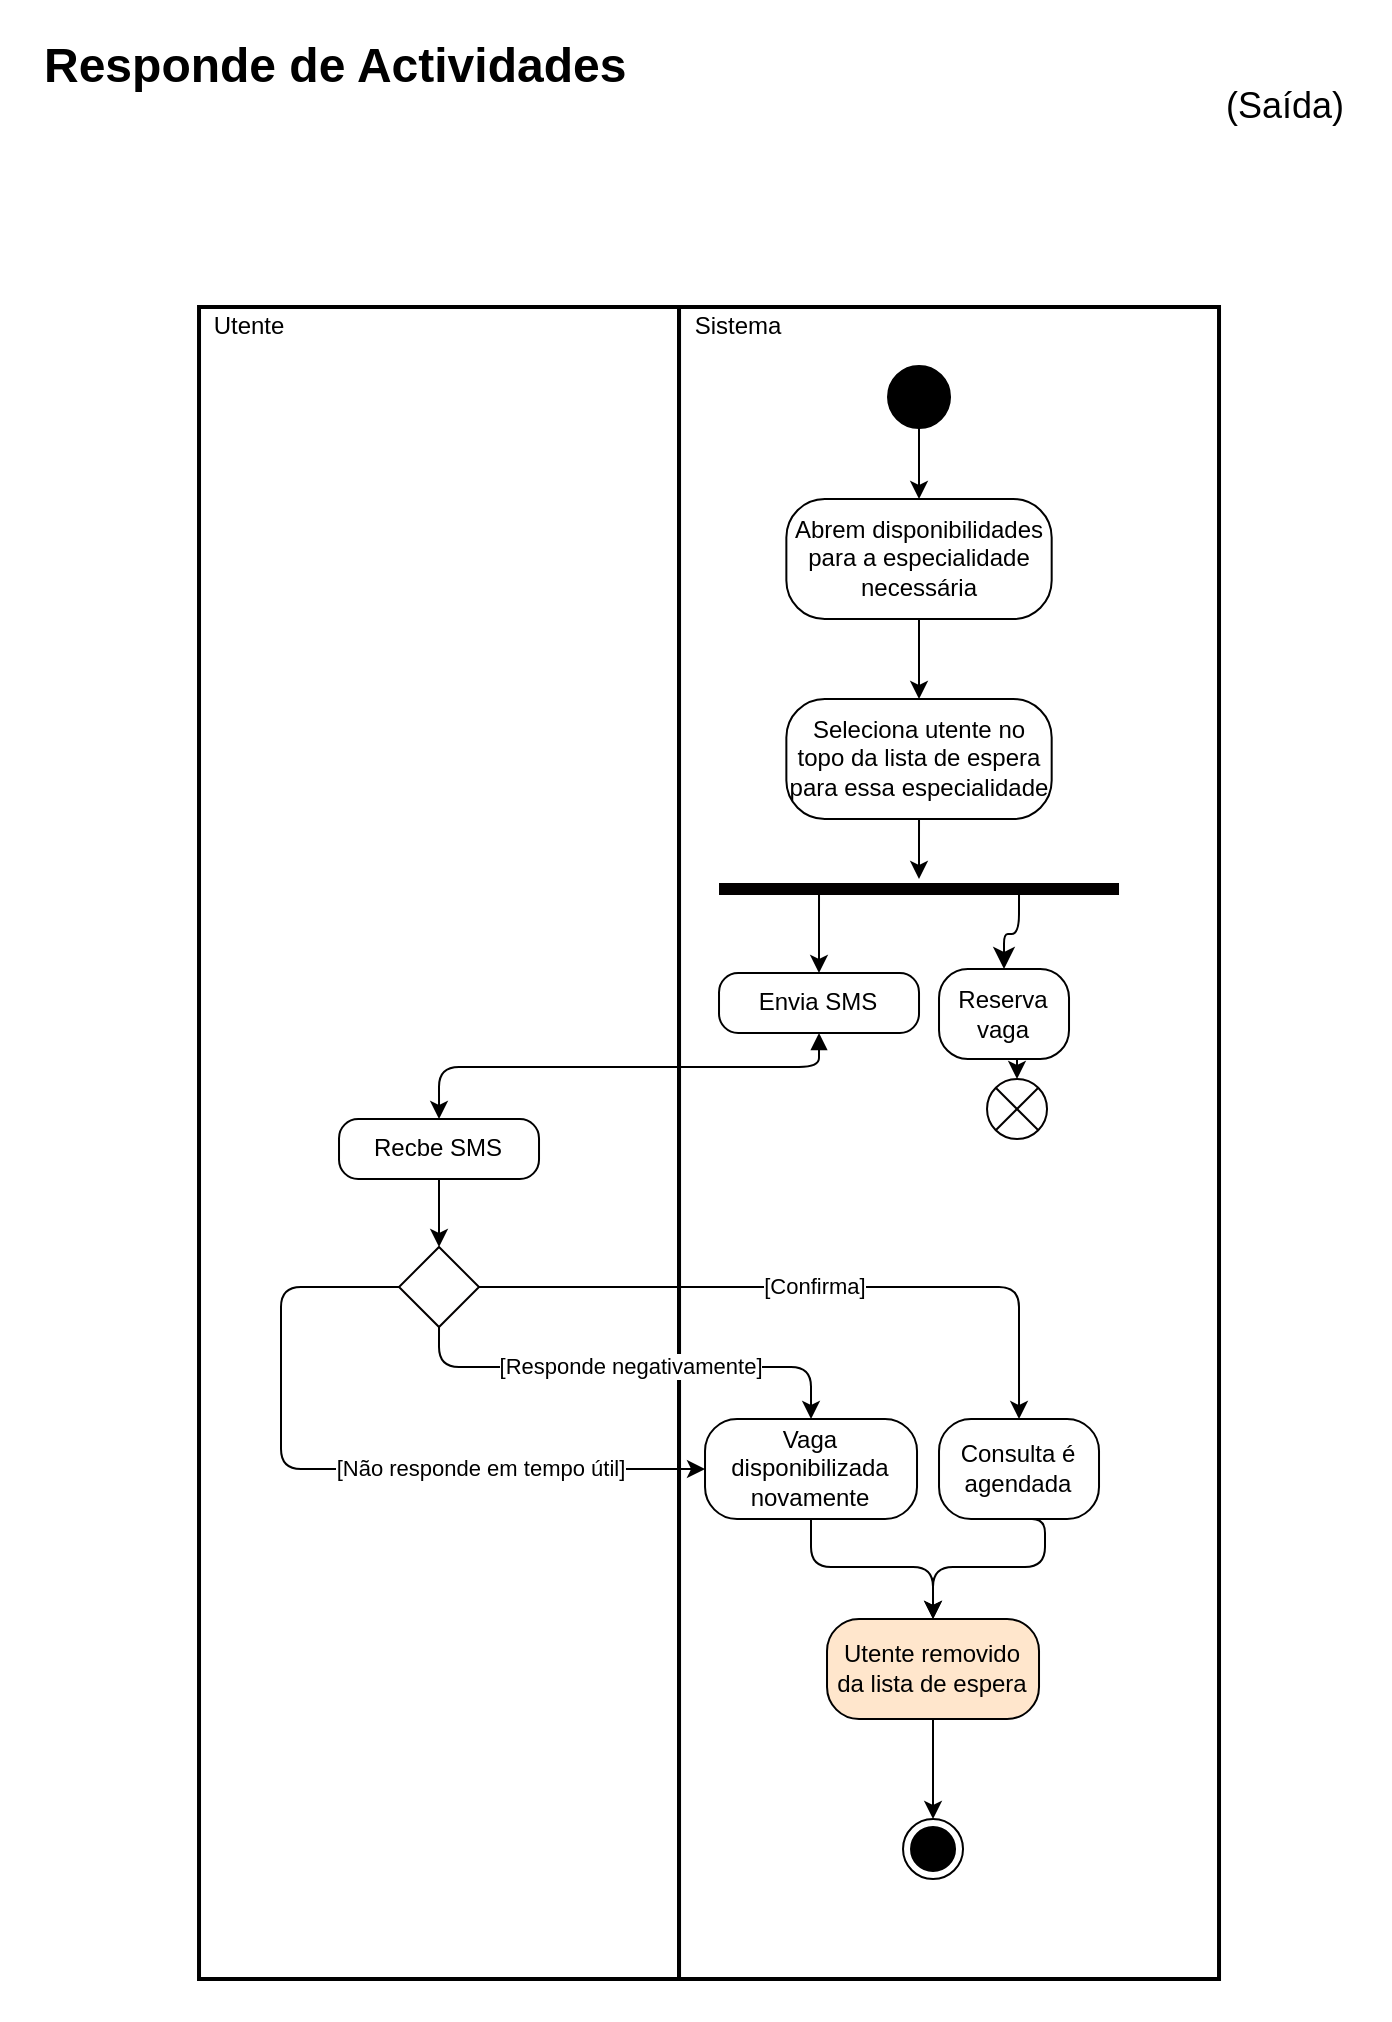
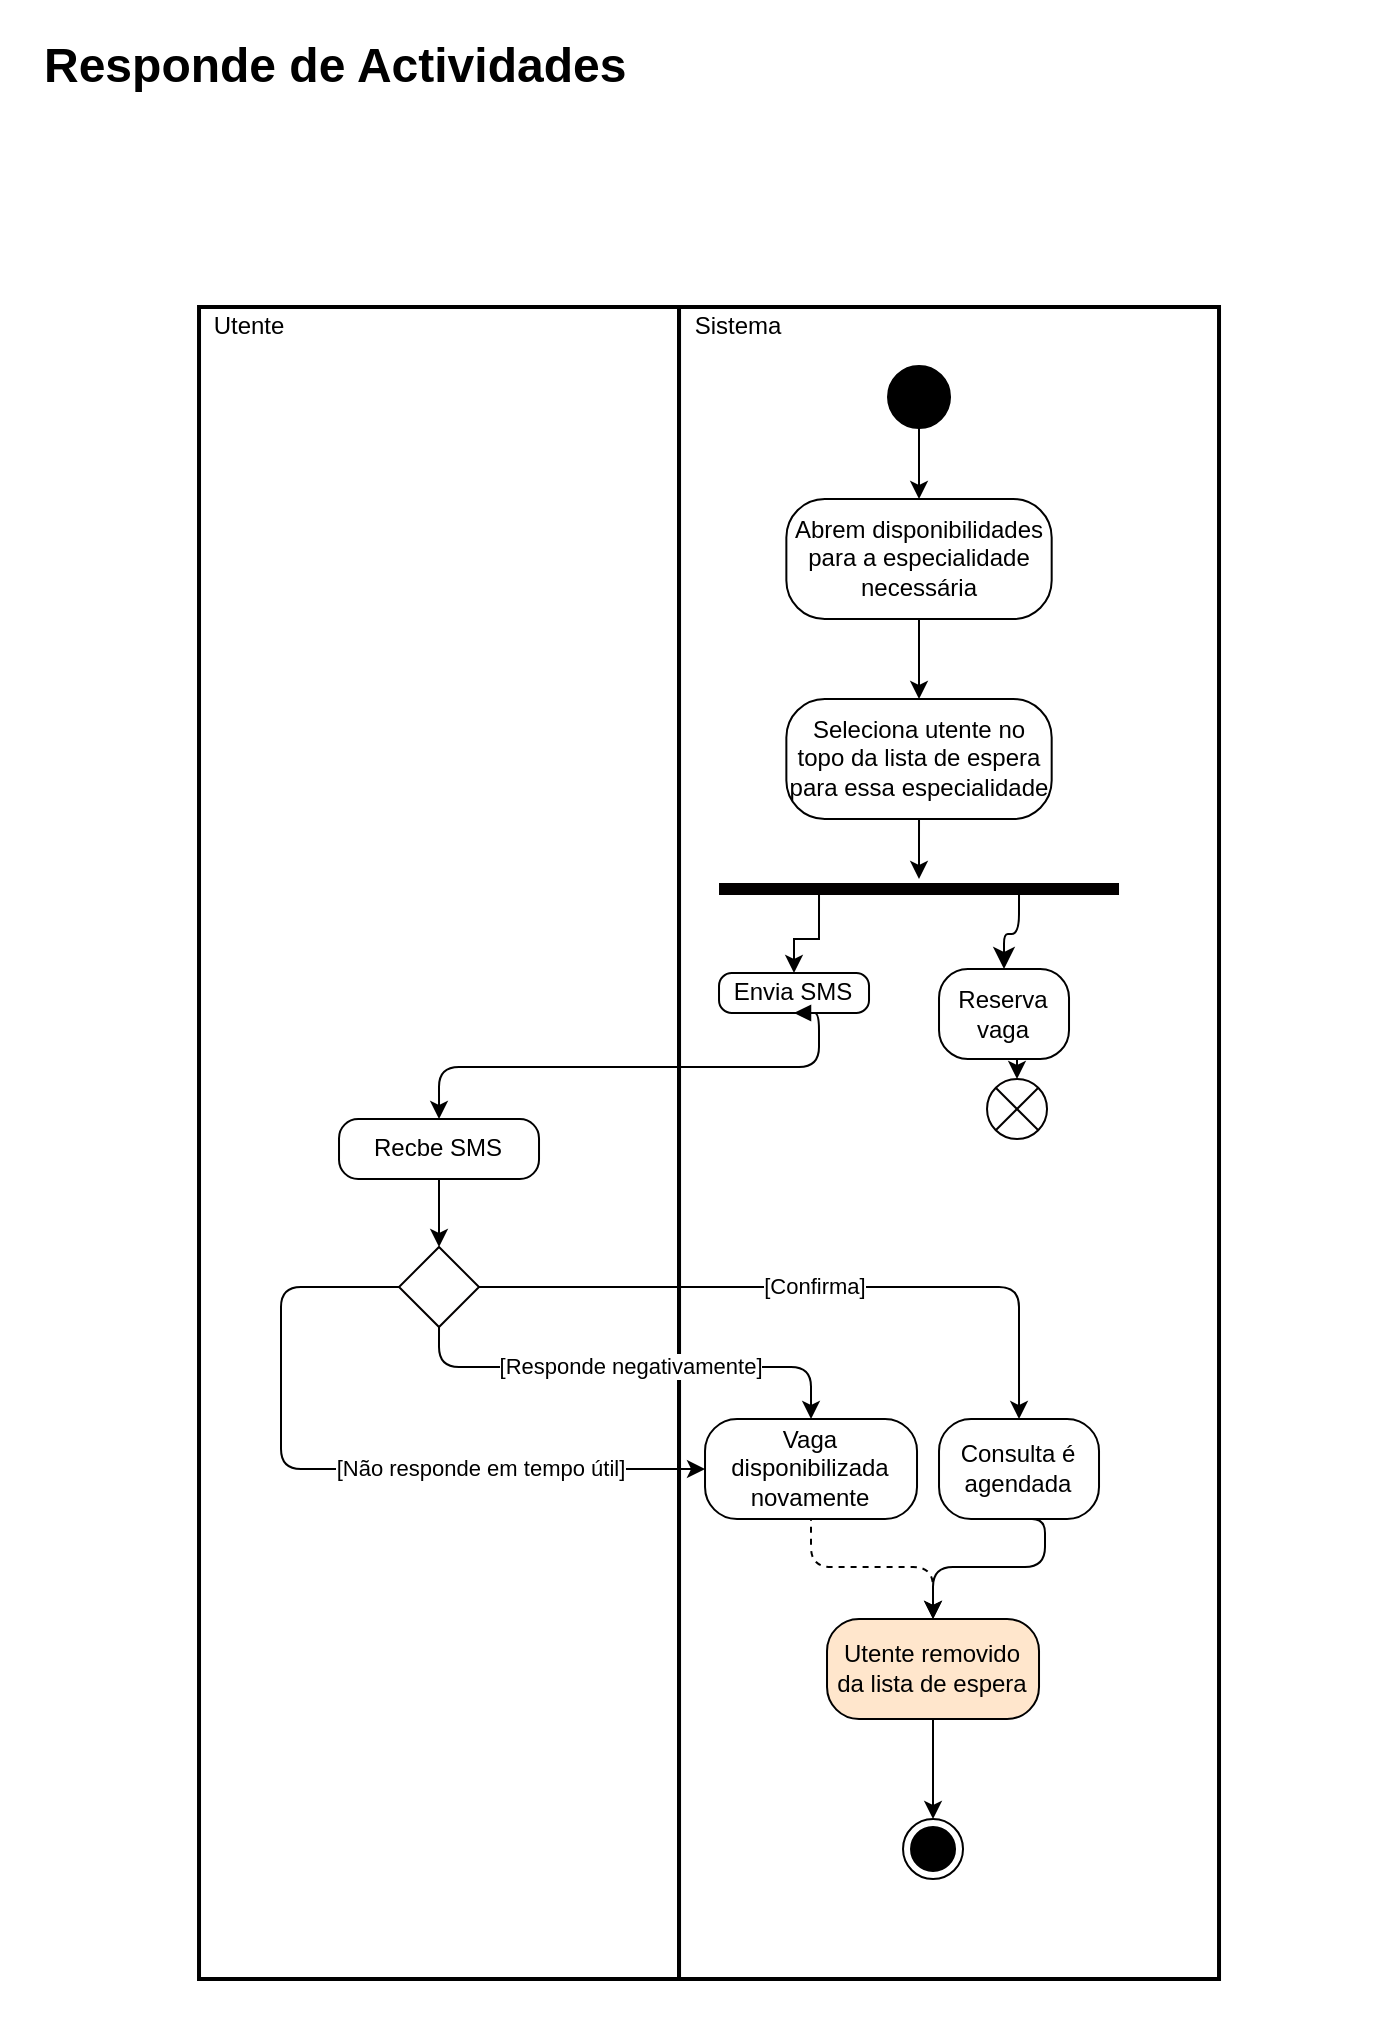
(1029, 107) -> none
(819, 1003) -> (794, 993)
(852, 1567) -> (852, 1567)
